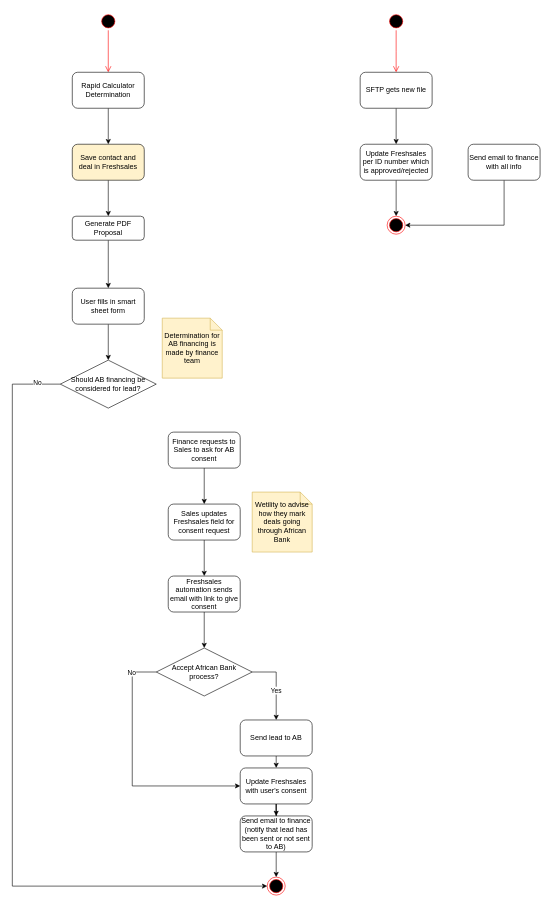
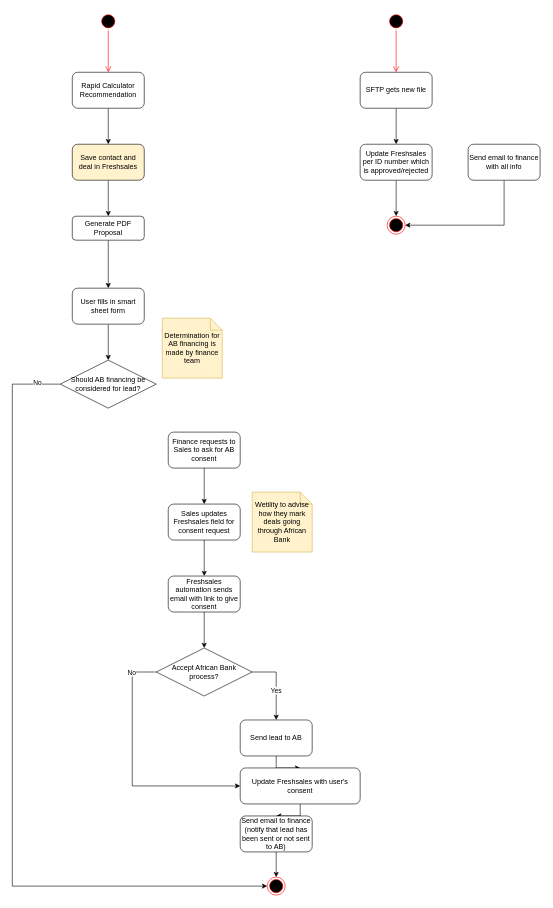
(108, 90) -> (108, 90)
(276, 786) -> (300, 786)
